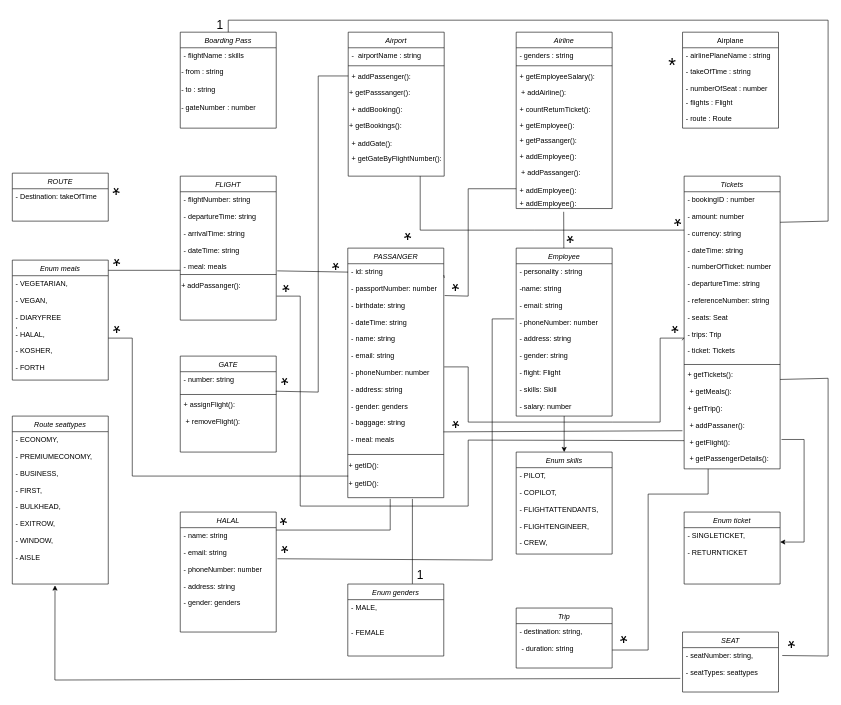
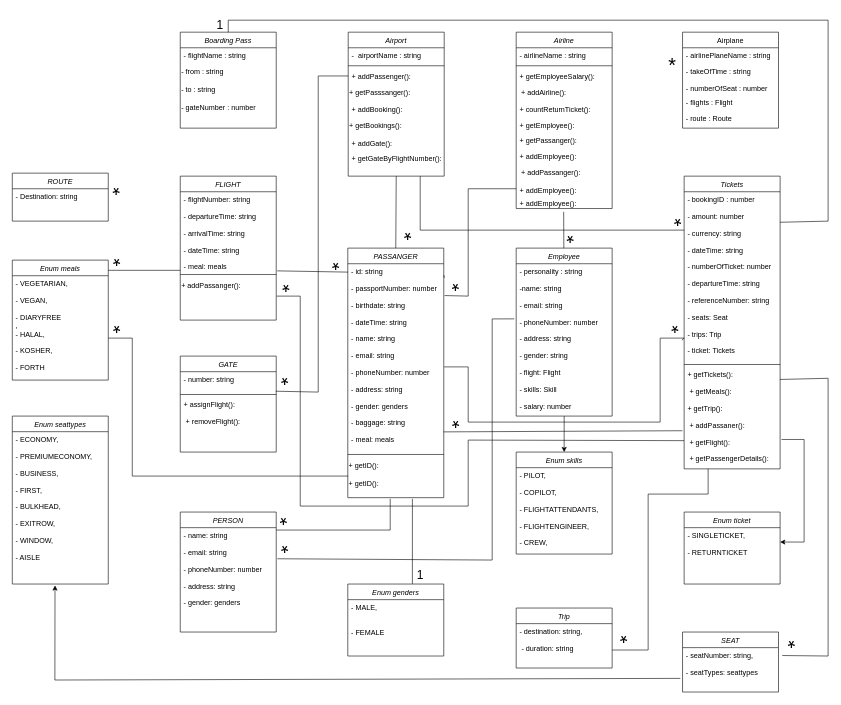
(218, 56) -> (219, 56)
(551, 56) -> (556, 56)
(60, 197) -> (52, 197)
none -> (396, 213)
(60, 424) -> (60, 424)
(228, 520) -> (228, 520)
